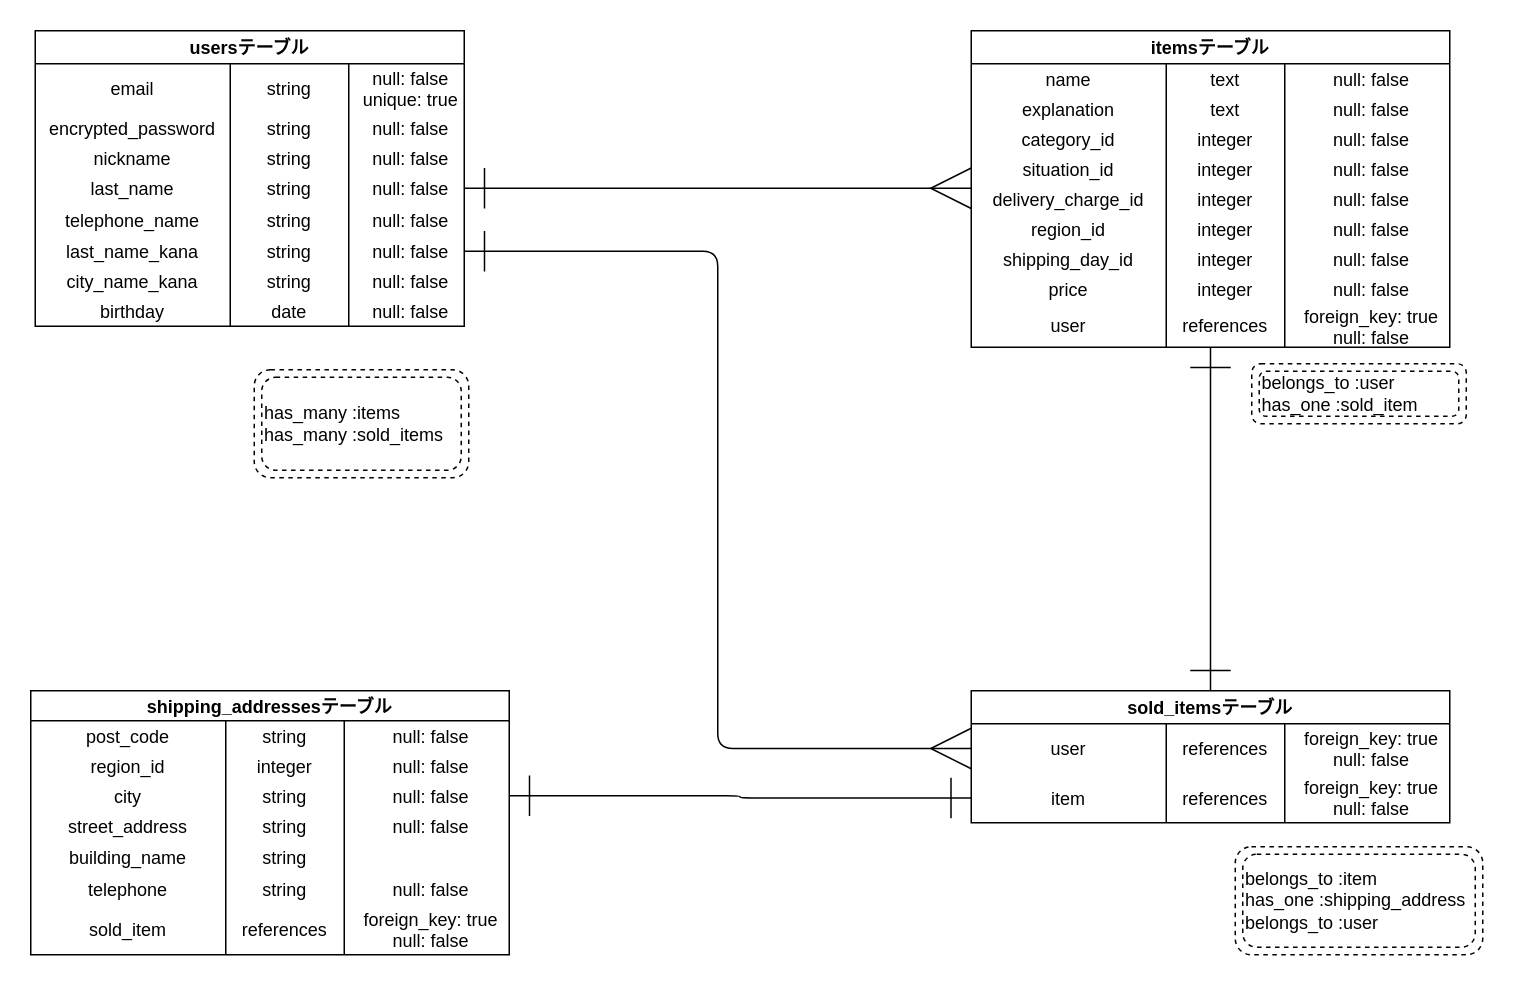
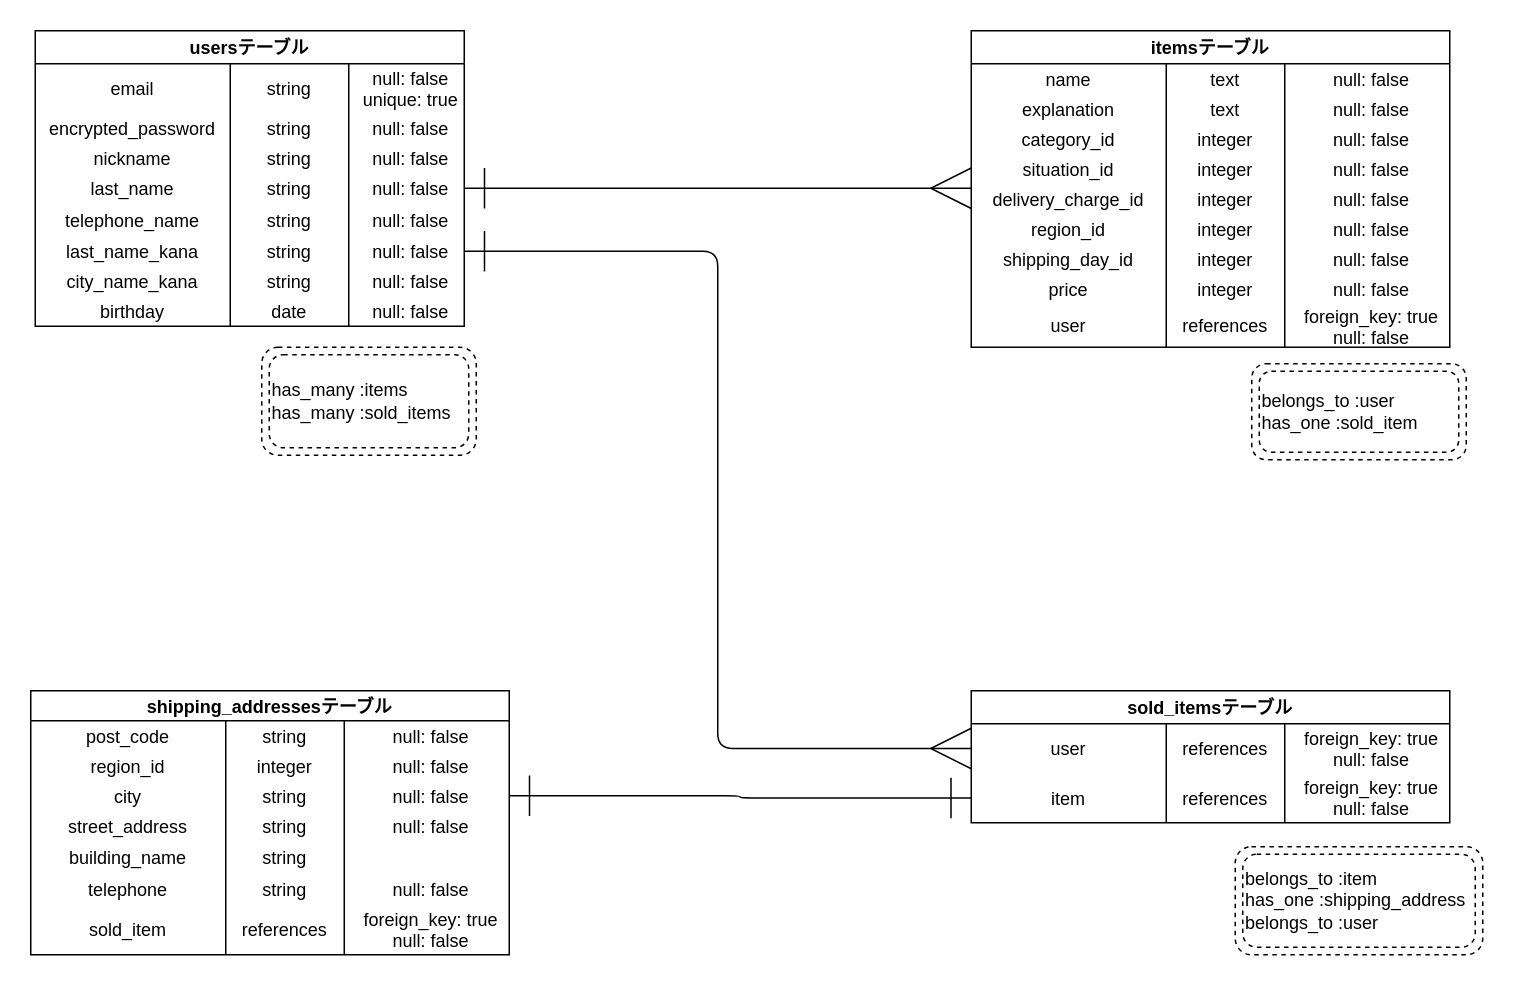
(1359, 394) -> (1359, 412)
(362, 424) -> (369, 401)
(1211, 521) -> none
